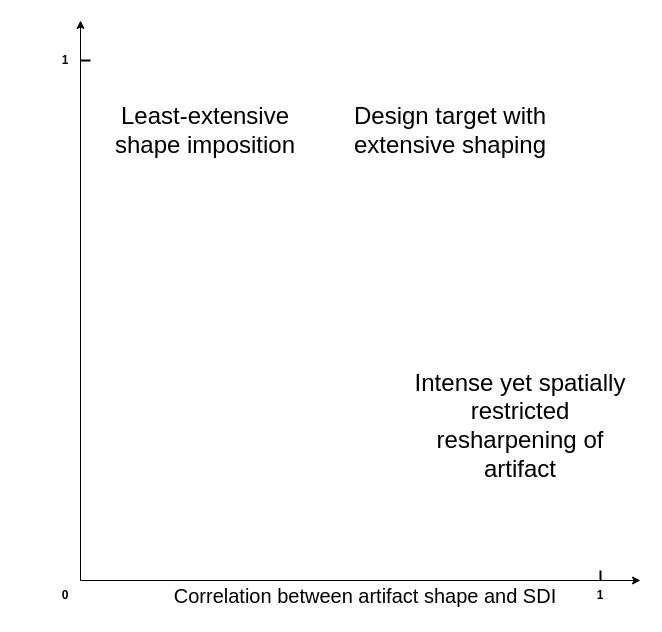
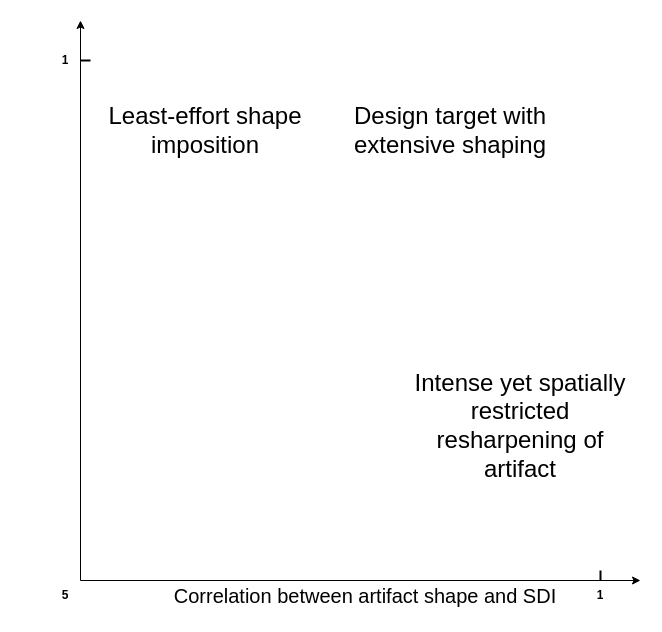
(206, 131) -> (206, 131)
(66, 596) -> (66, 596)
